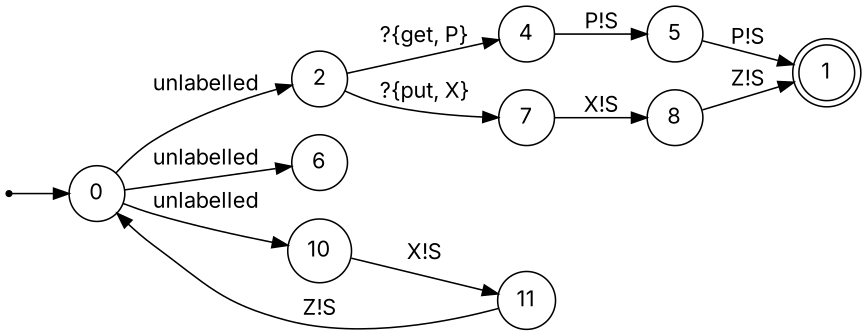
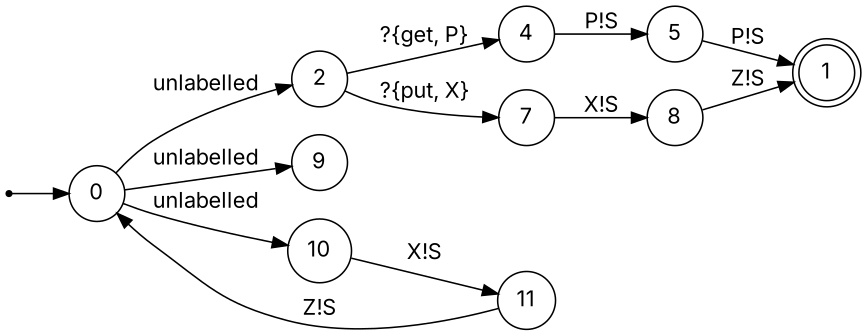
(320, 163) -> (320, 163)
